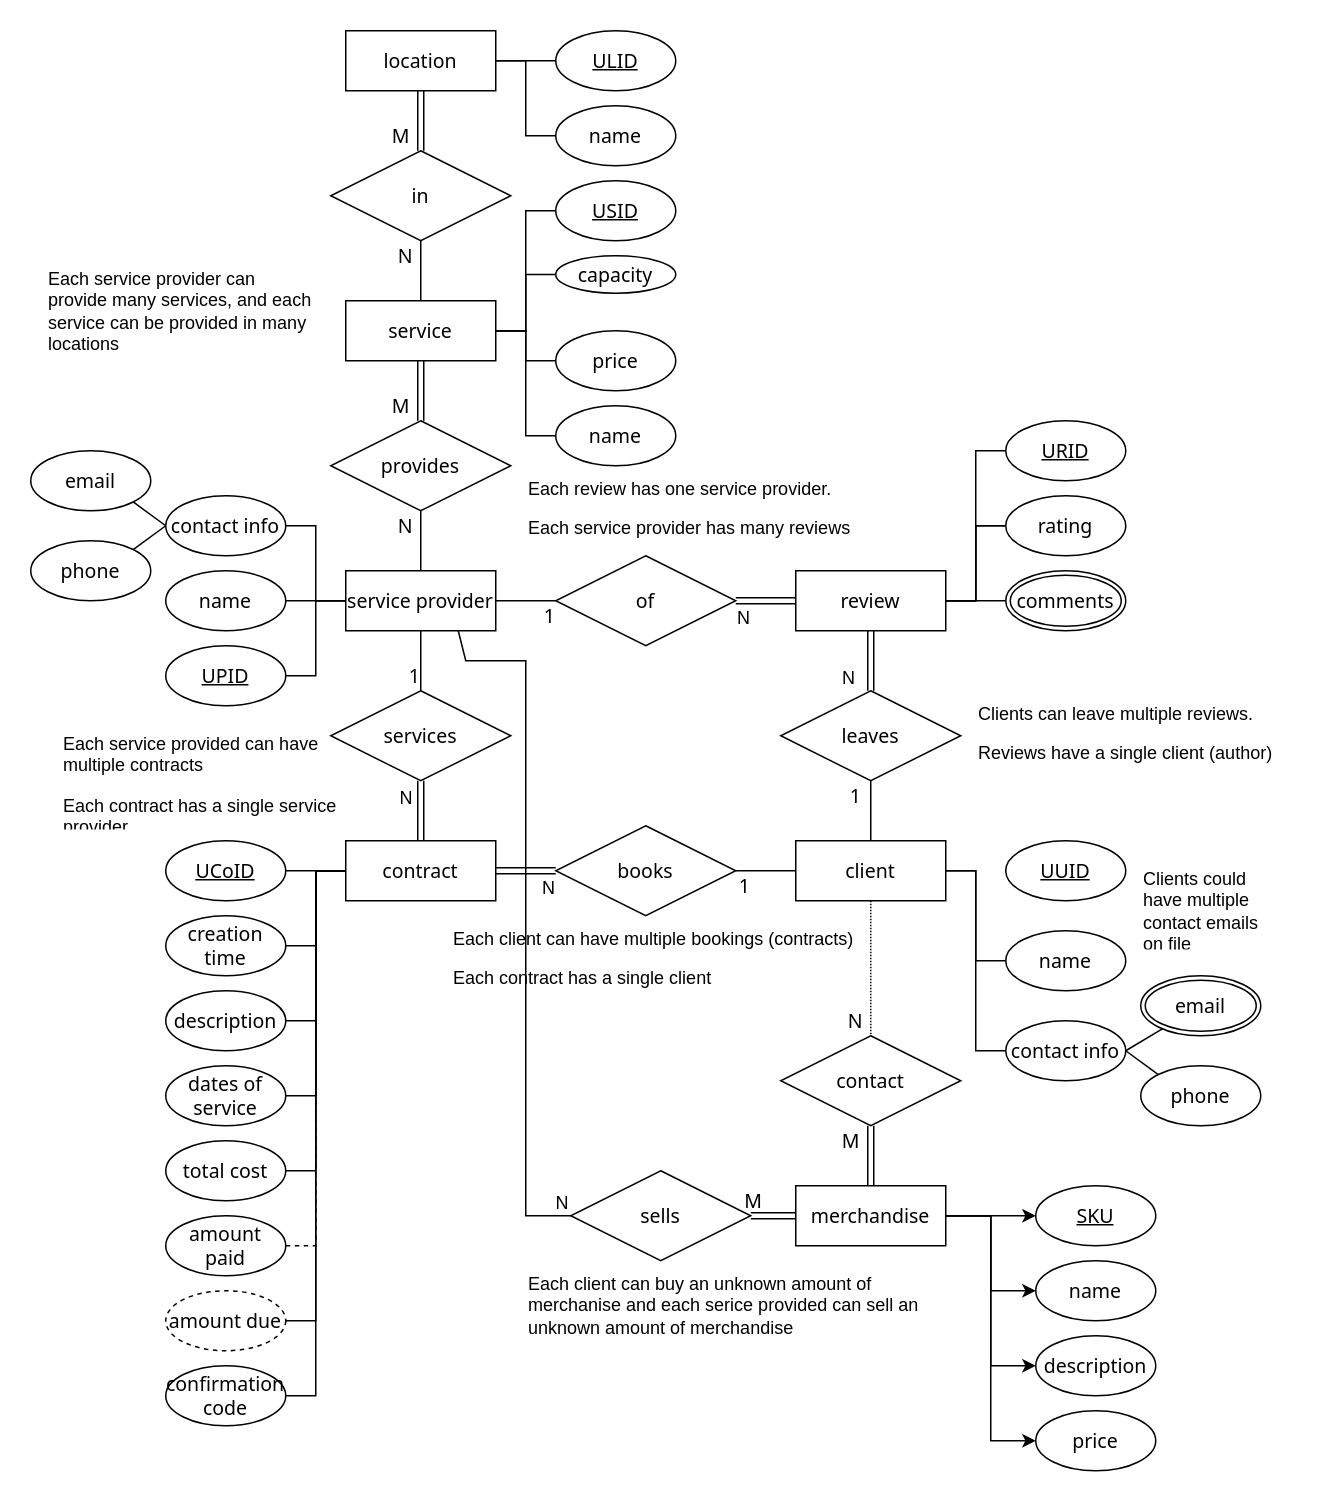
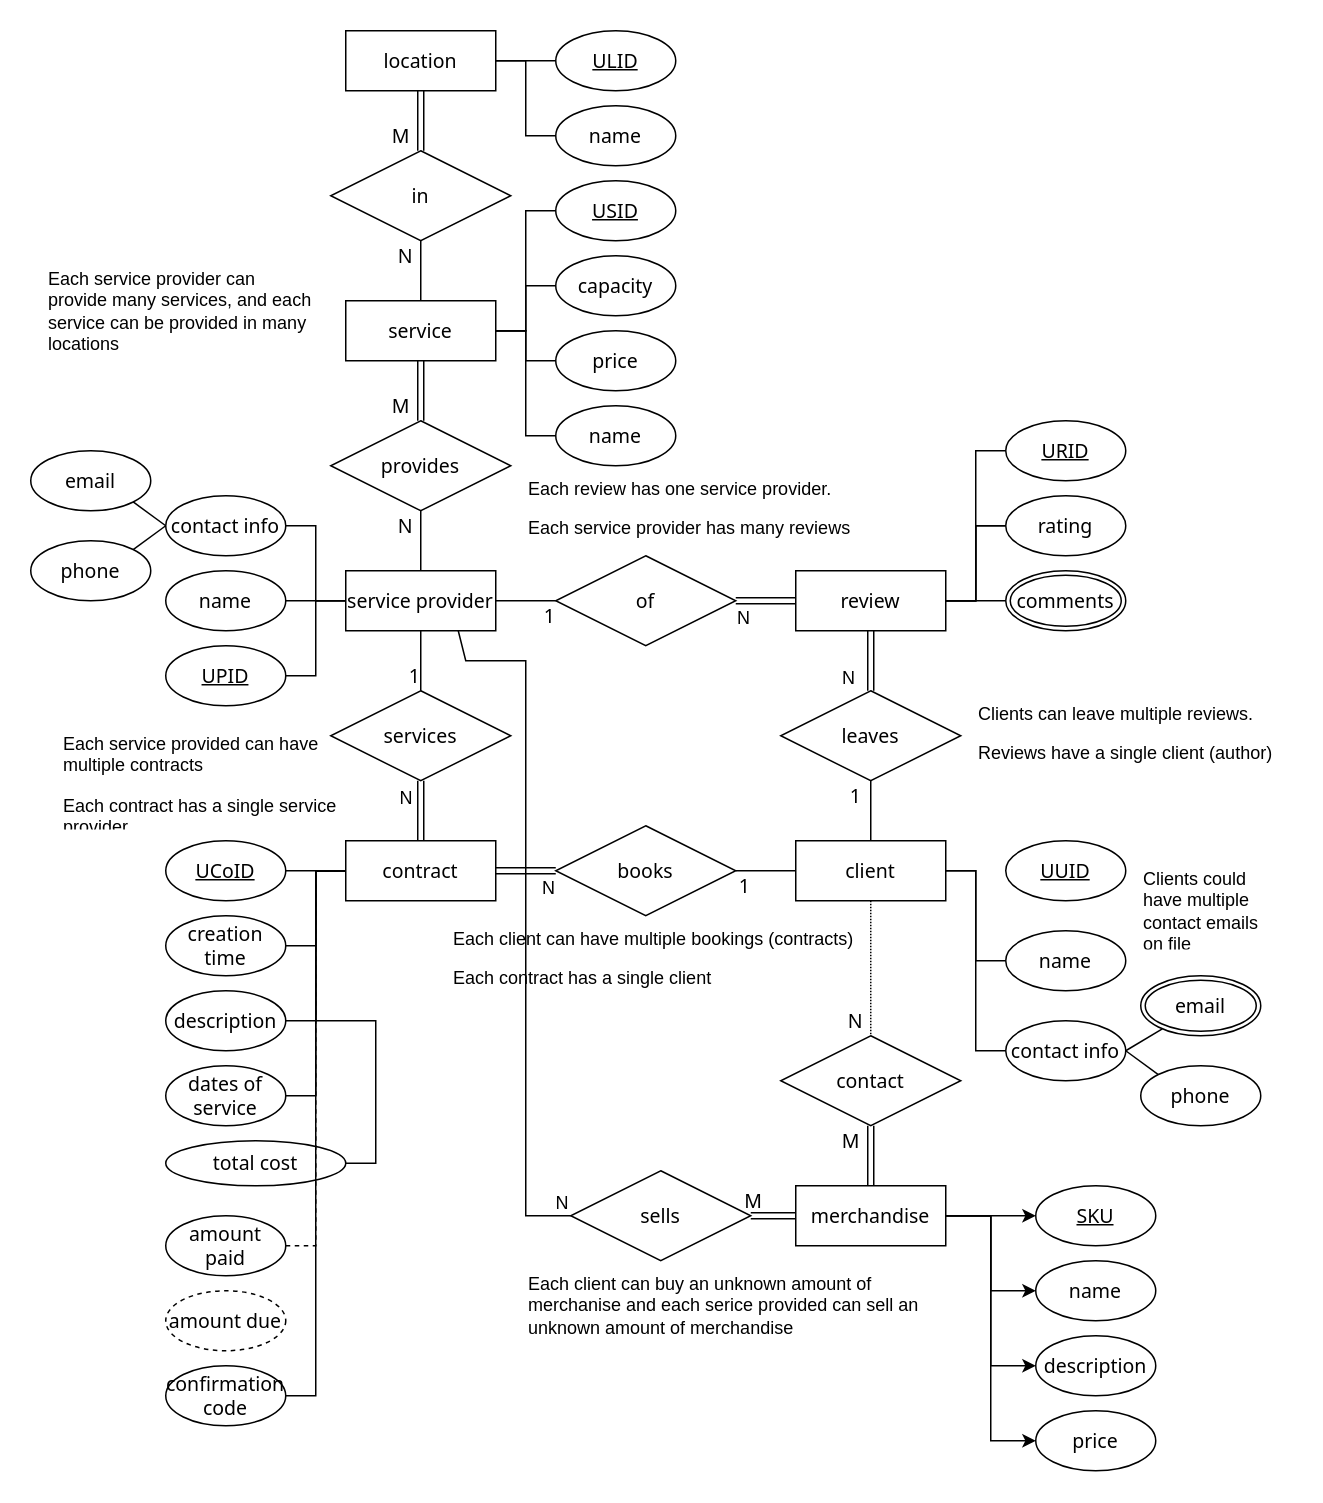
(616, 275) -> (616, 286)
(226, 1171) -> (256, 1163)
(299, 1321) -> none
